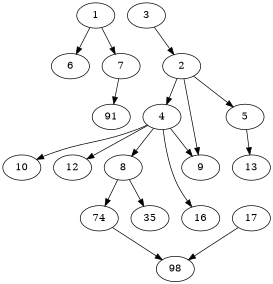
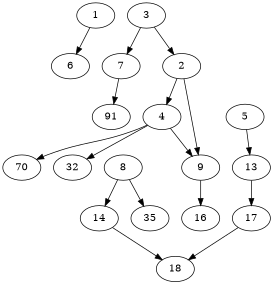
(107, 38) -> (135, 38)
(211, 89) -> none
(145, 139) -> none
(171, 167) -> (201, 189)
(22, 168) -> (22, 168)
(73, 168) -> (73, 168)
none -> (251, 189)
(99, 218) -> (99, 218)
(175, 269) -> (175, 269)
